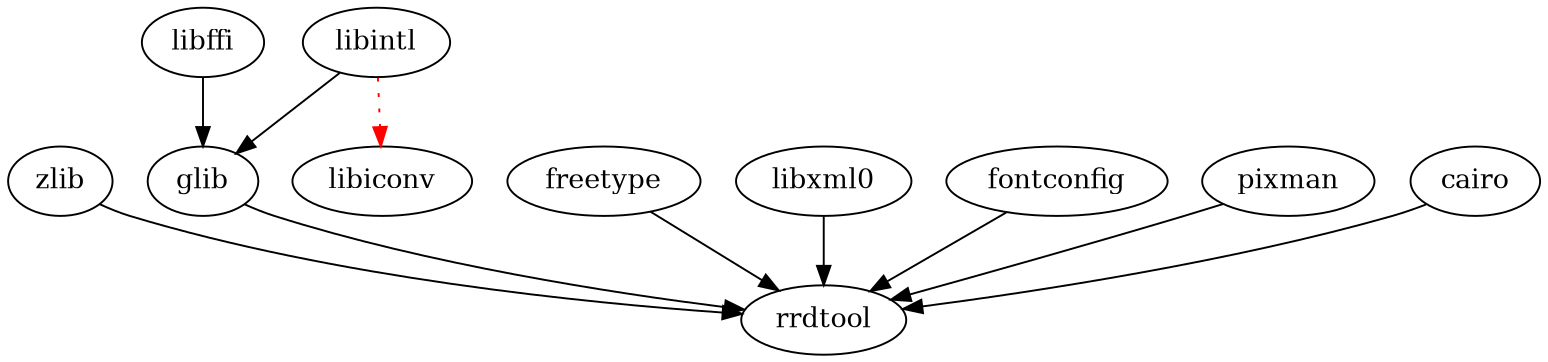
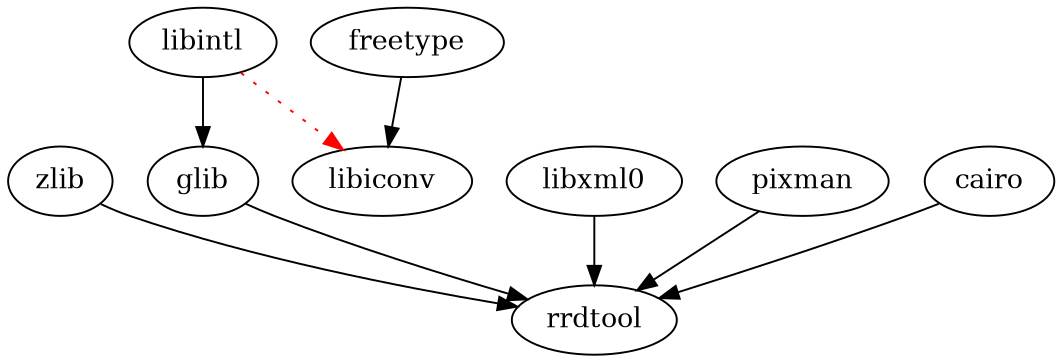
(203, 42) -> none
(1057, 181) -> none
(706, 246) -> (397, 102)
